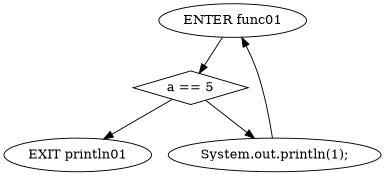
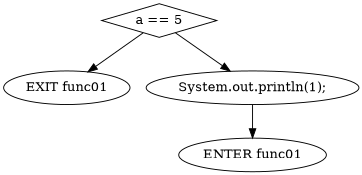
(213, 51) -> none
(78, 155) -> (67, 88)
